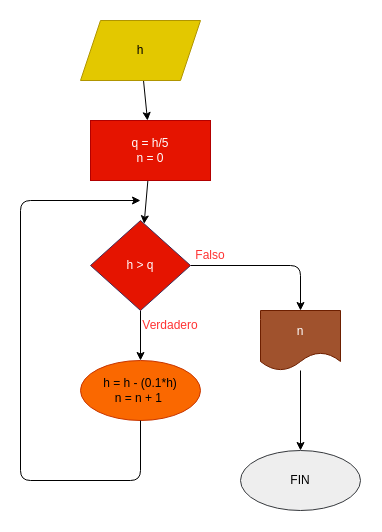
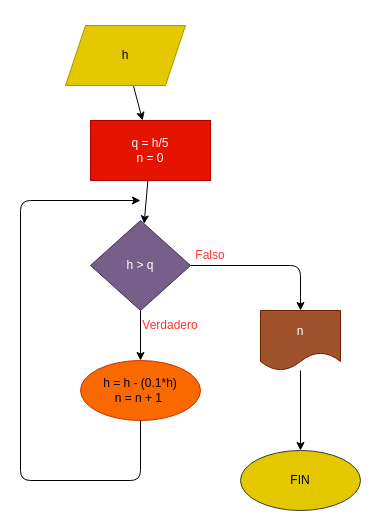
(141, 51) -> (126, 56)
(141, 266) -> (141, 266)
(301, 481) -> (301, 481)
